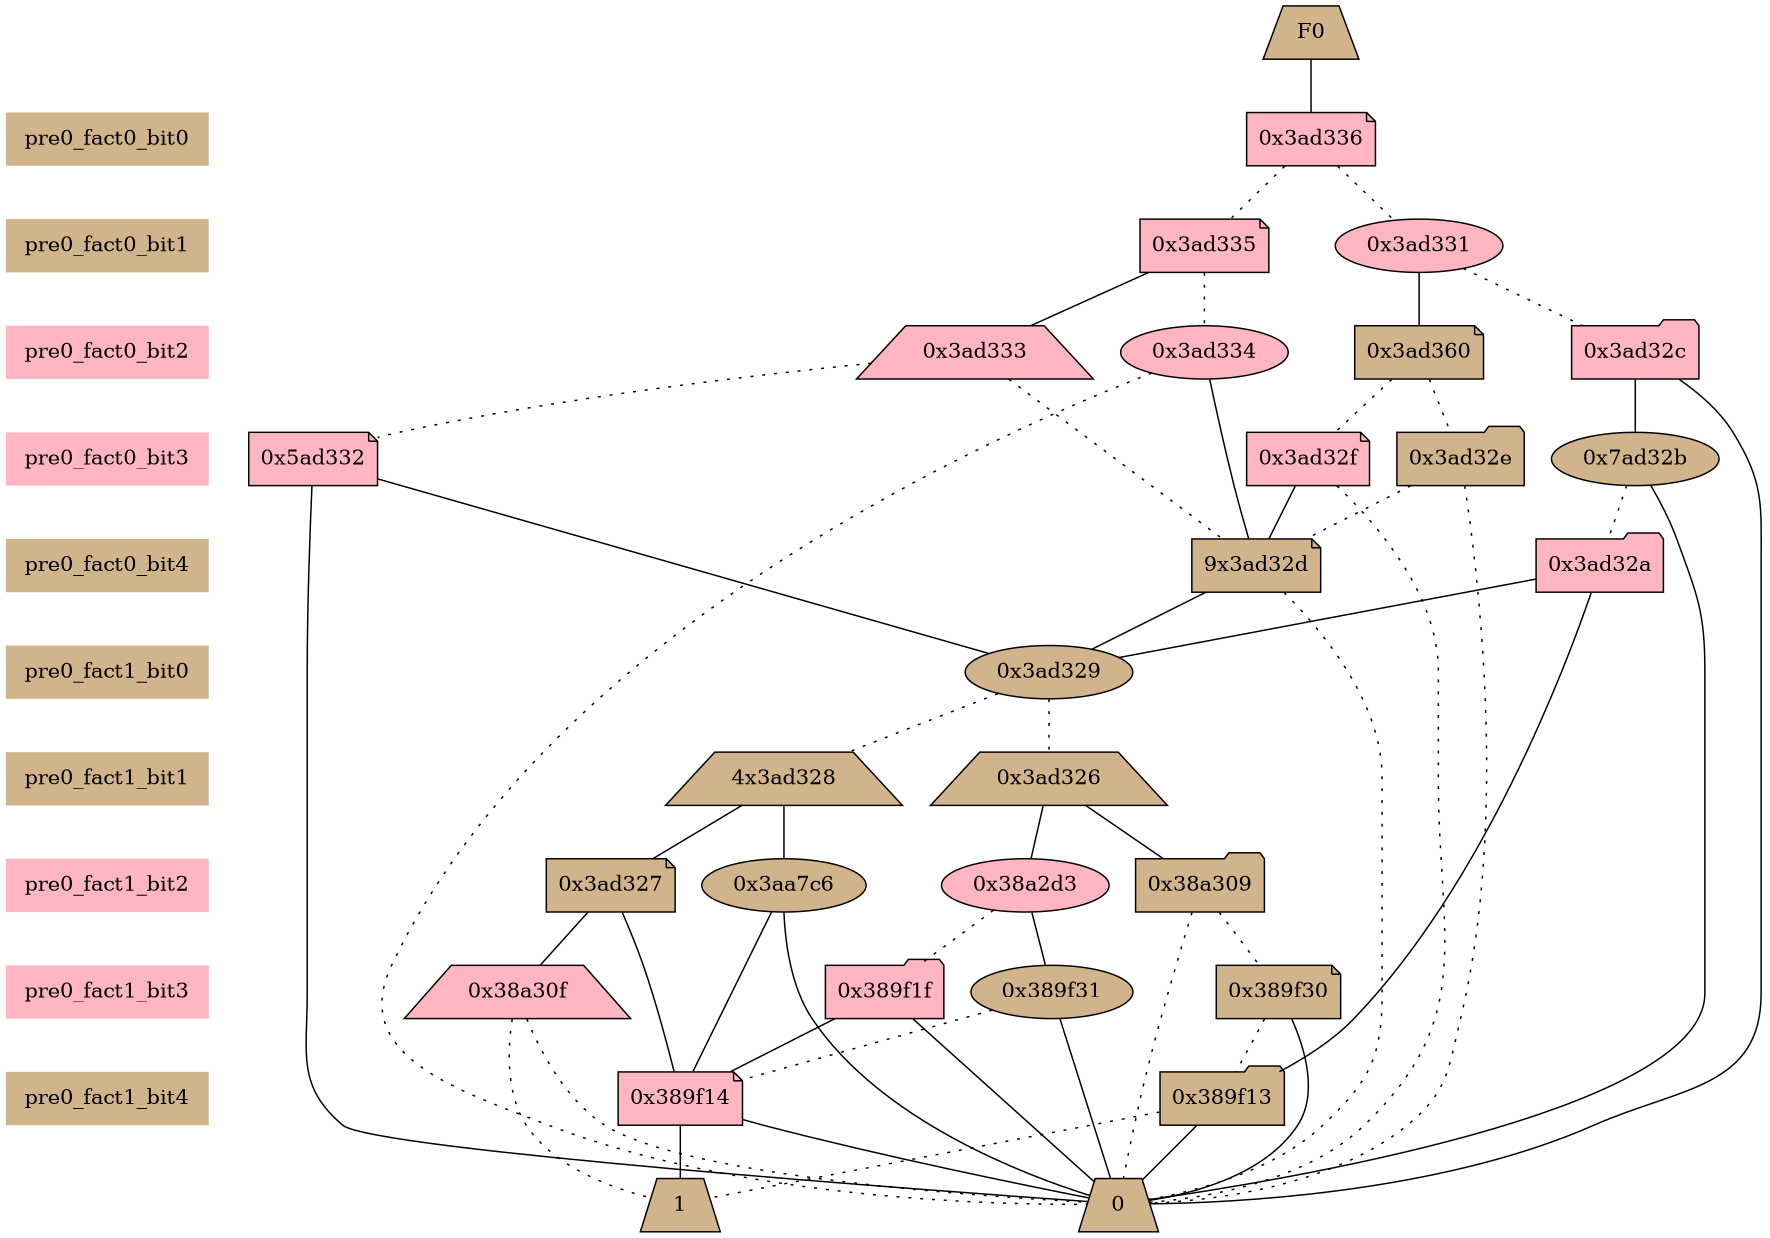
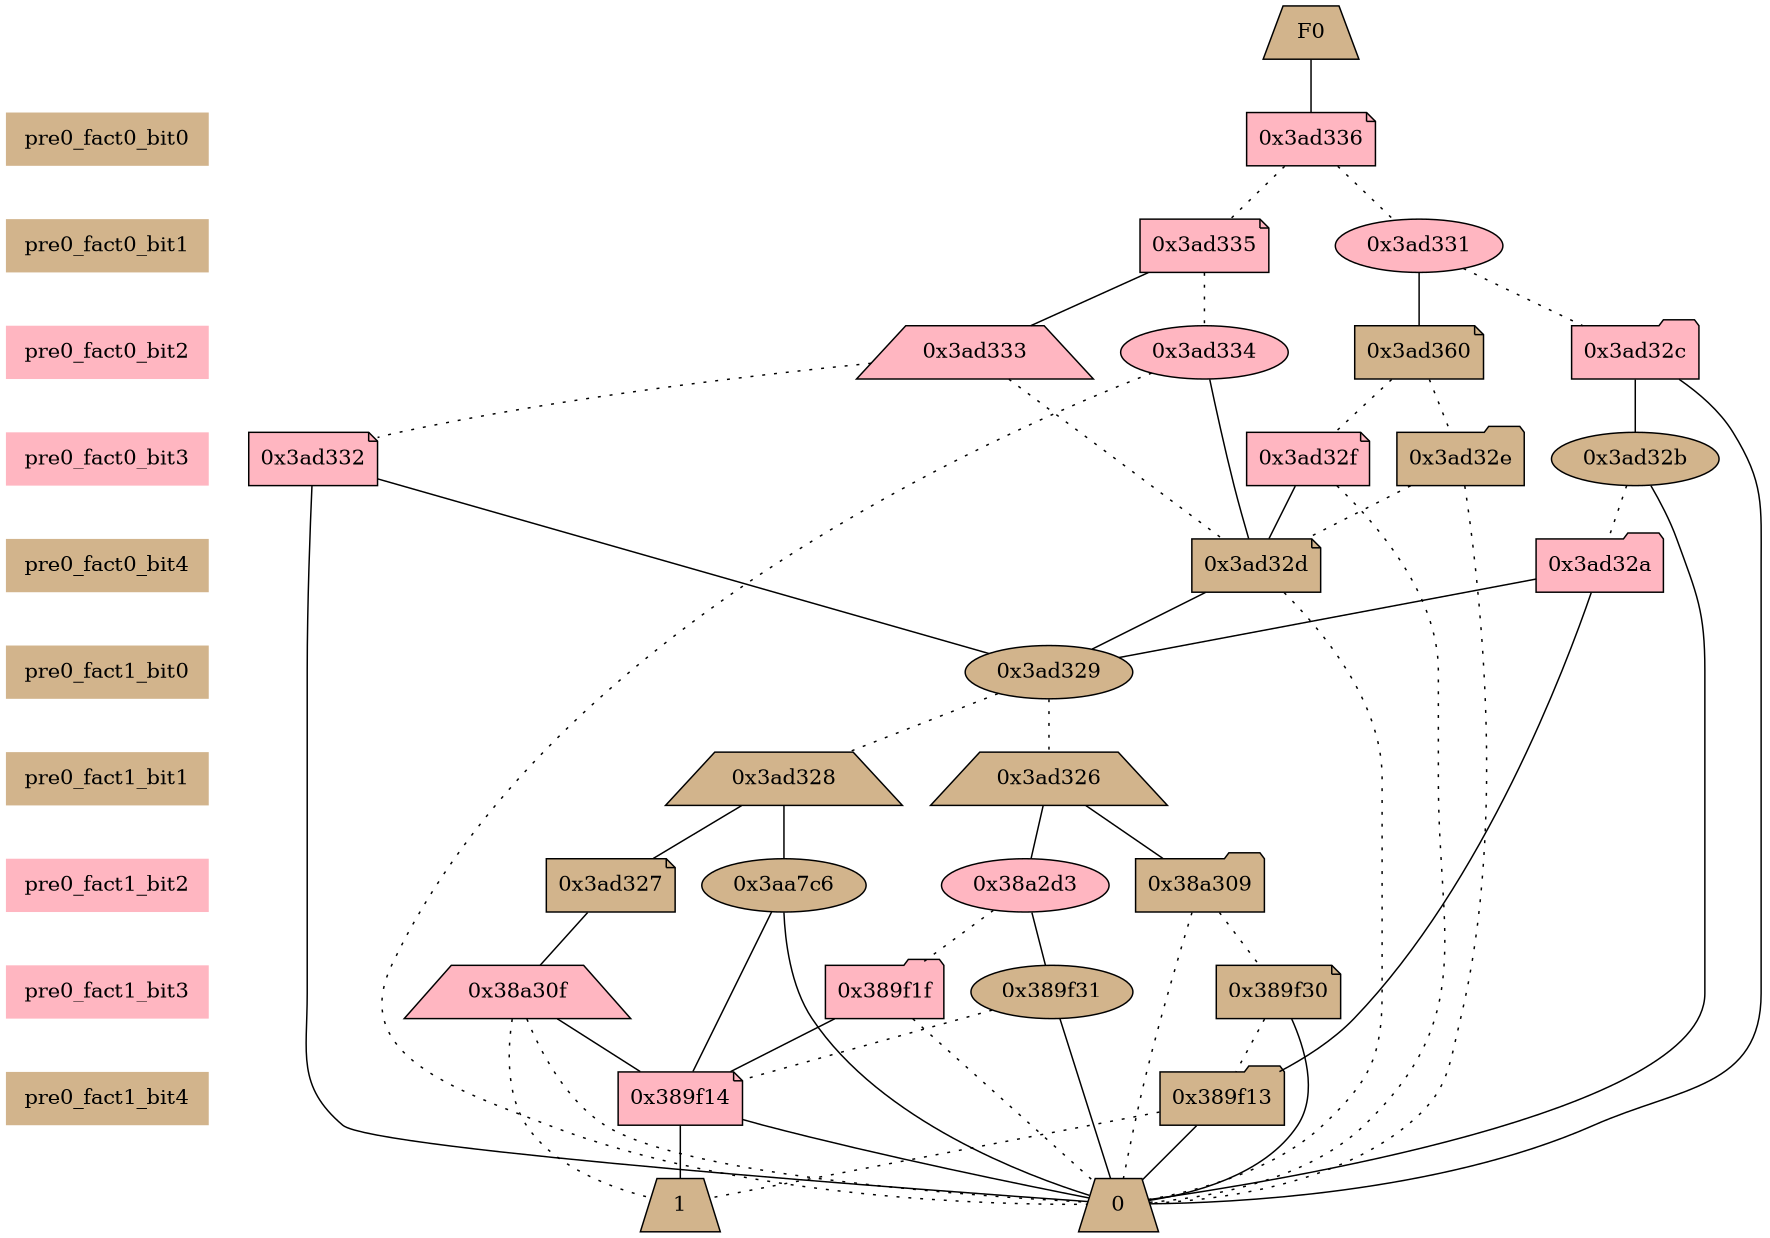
(313, 459) -> (313, 459)
(1635, 459) -> (1635, 459)
(1256, 566) -> (1256, 566)
(784, 779) -> (784, 779)
(652, 991) -> (599, 1045)
(1003, 1100) -> (1003, 1100)
